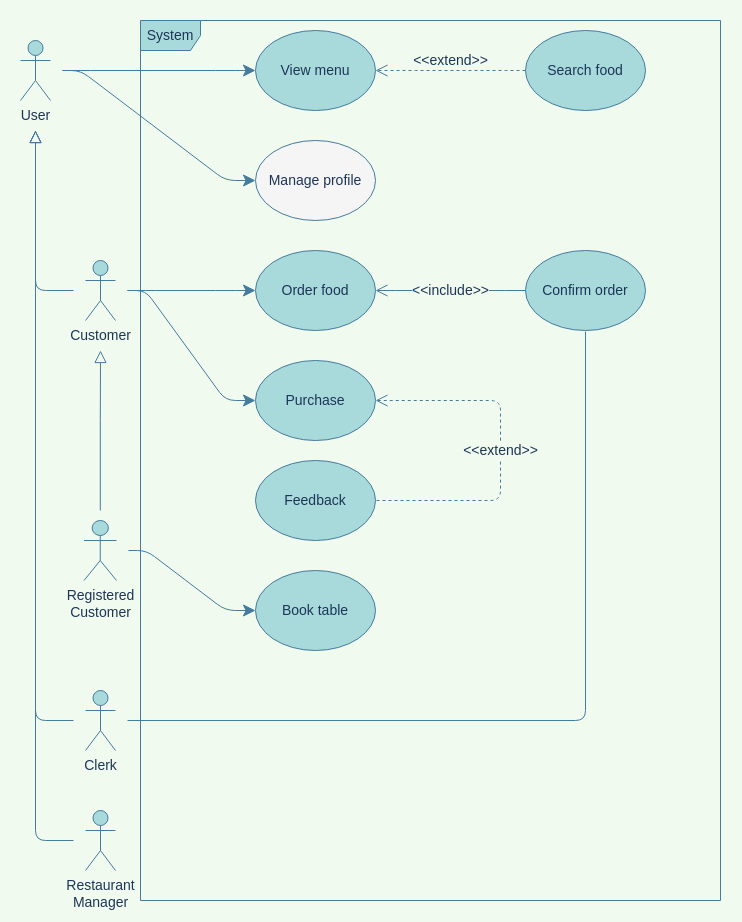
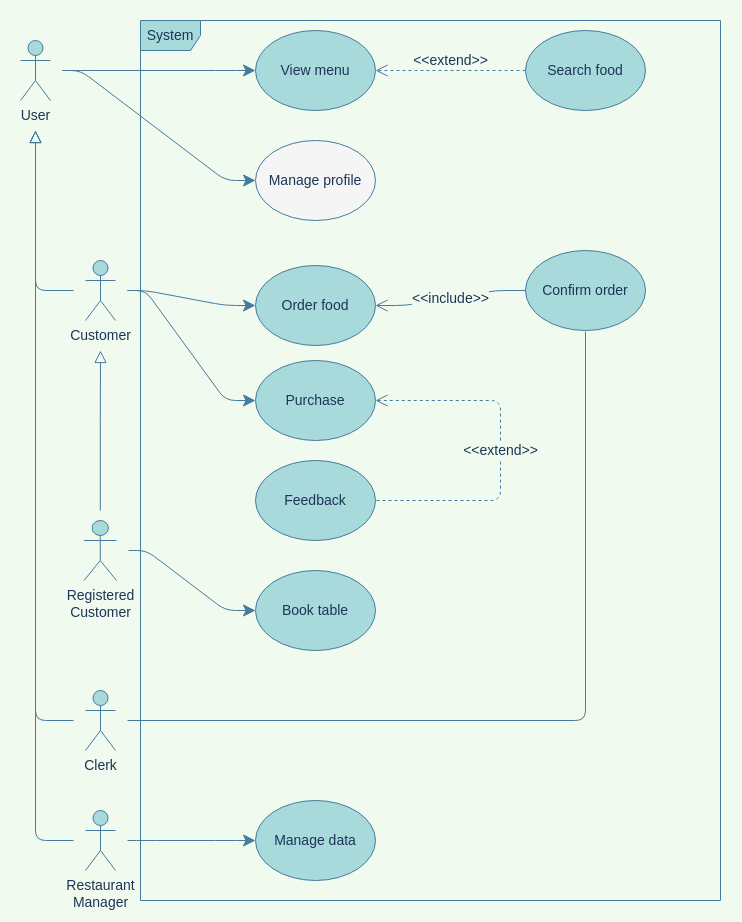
(316, 291) -> (316, 306)
none -> (191, 841)
none -> (316, 841)
